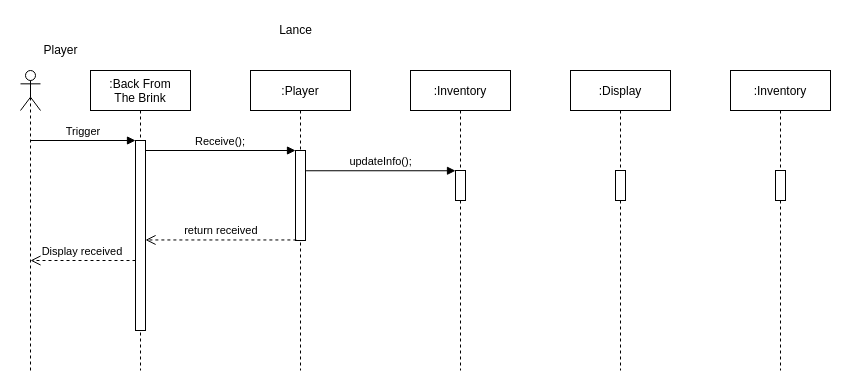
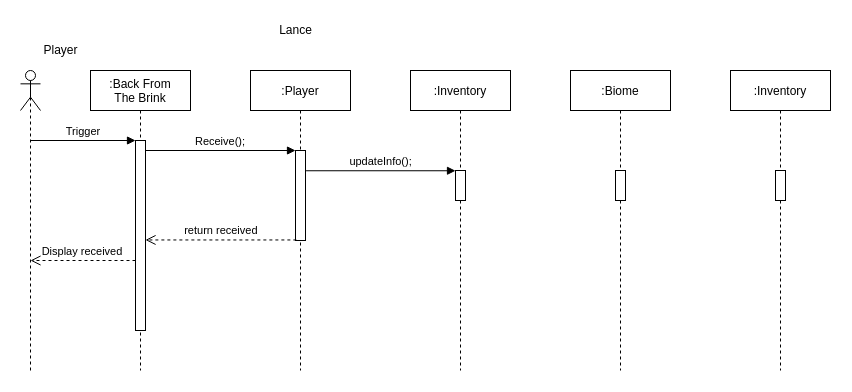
(620, 91) -> (620, 91)
